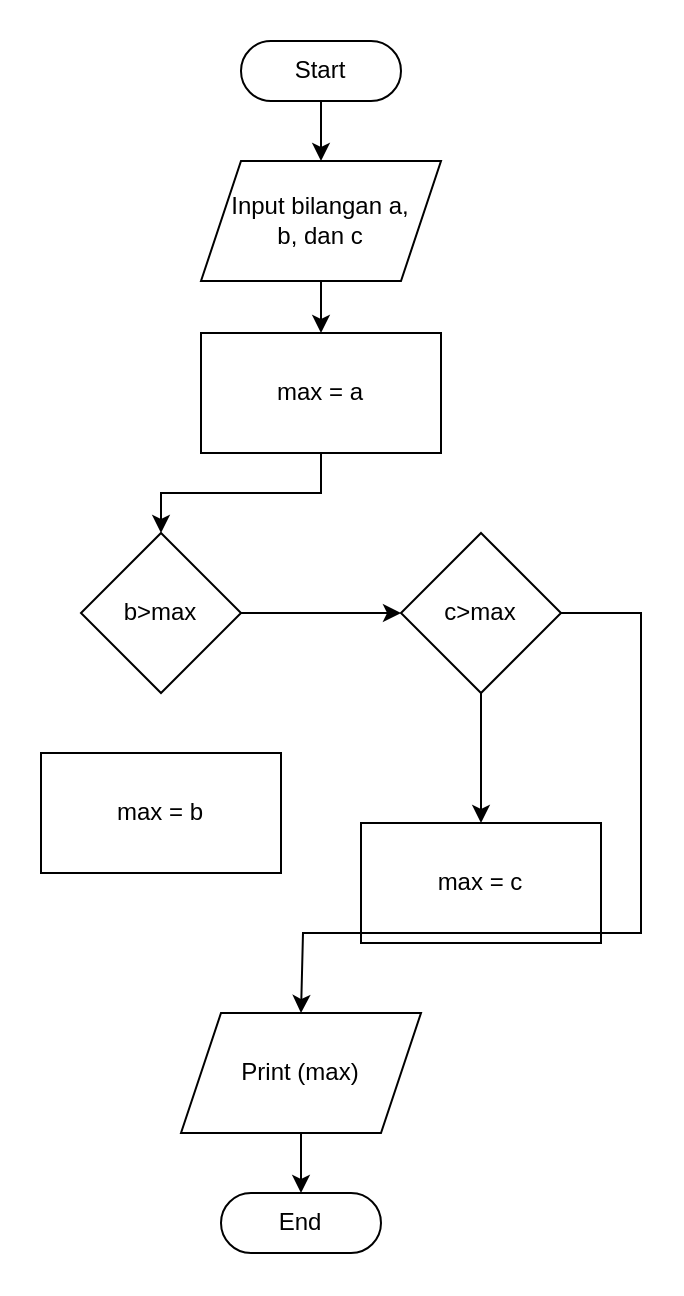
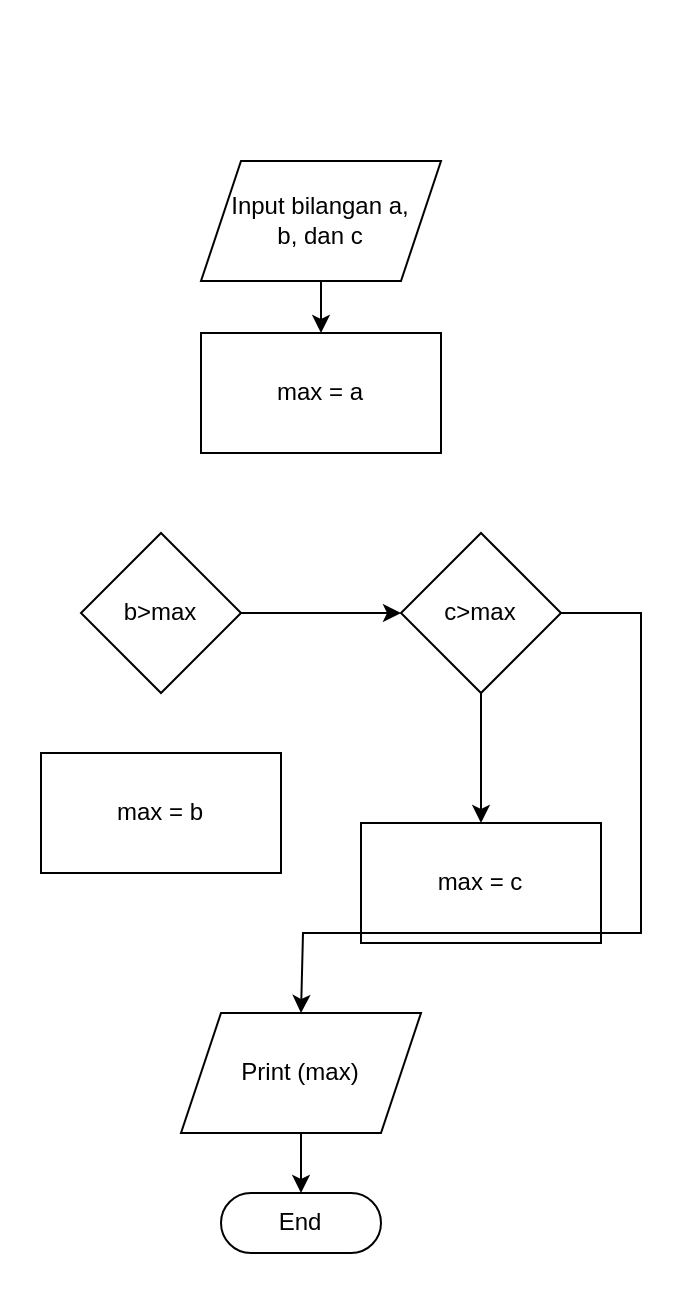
(321, 71) -> none
(321, 124) -> none
(248, 493) -> none
